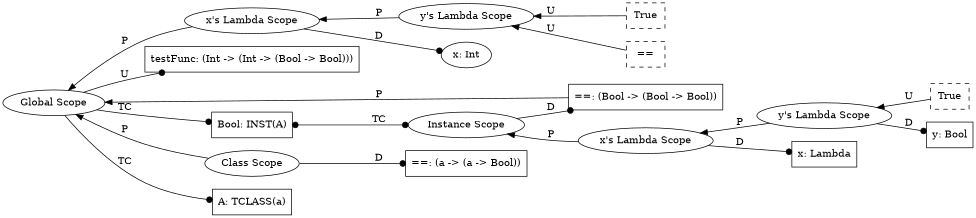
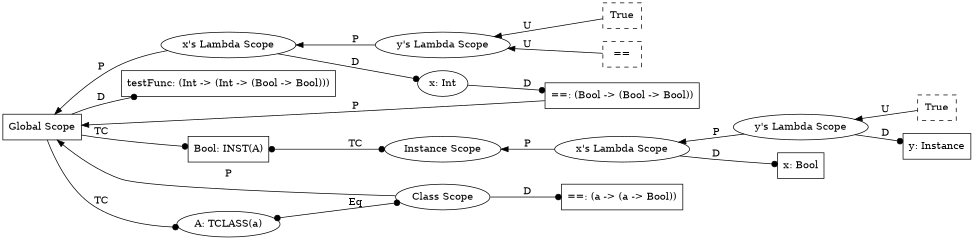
(125, 75) -> (101, 97)
(54, 103) -> (42, 127)
(542, 115) -> (503, 88)
(950, 135) -> (937, 146)
(824, 154) -> (801, 166)
(252, 202) -> (228, 224)
none -> (337, 210)
